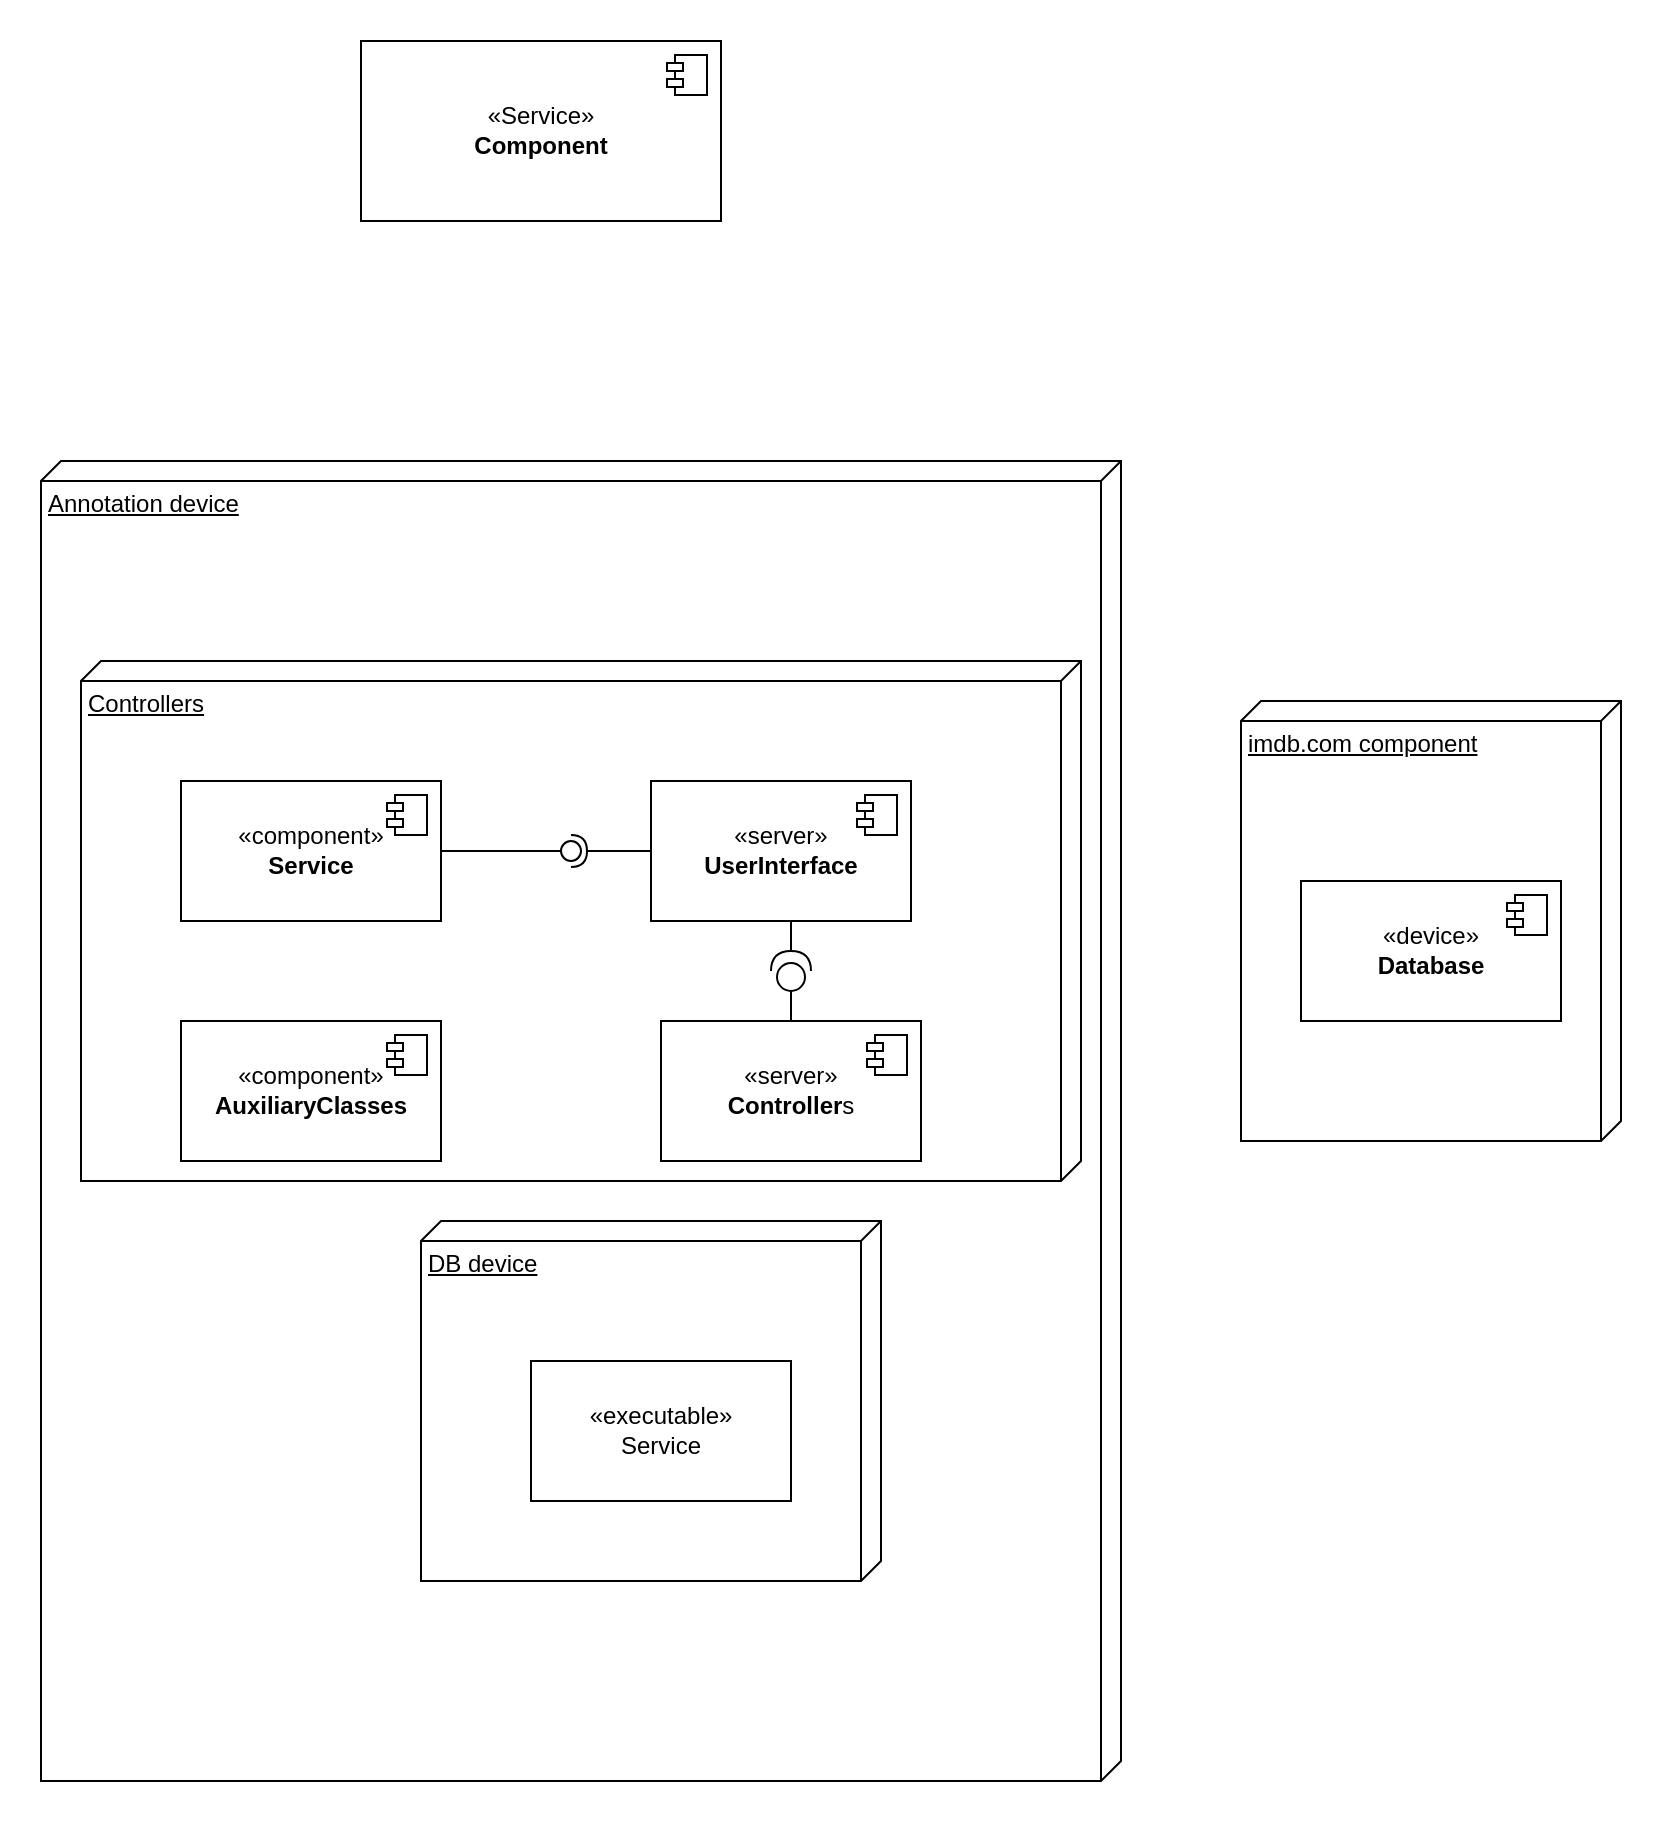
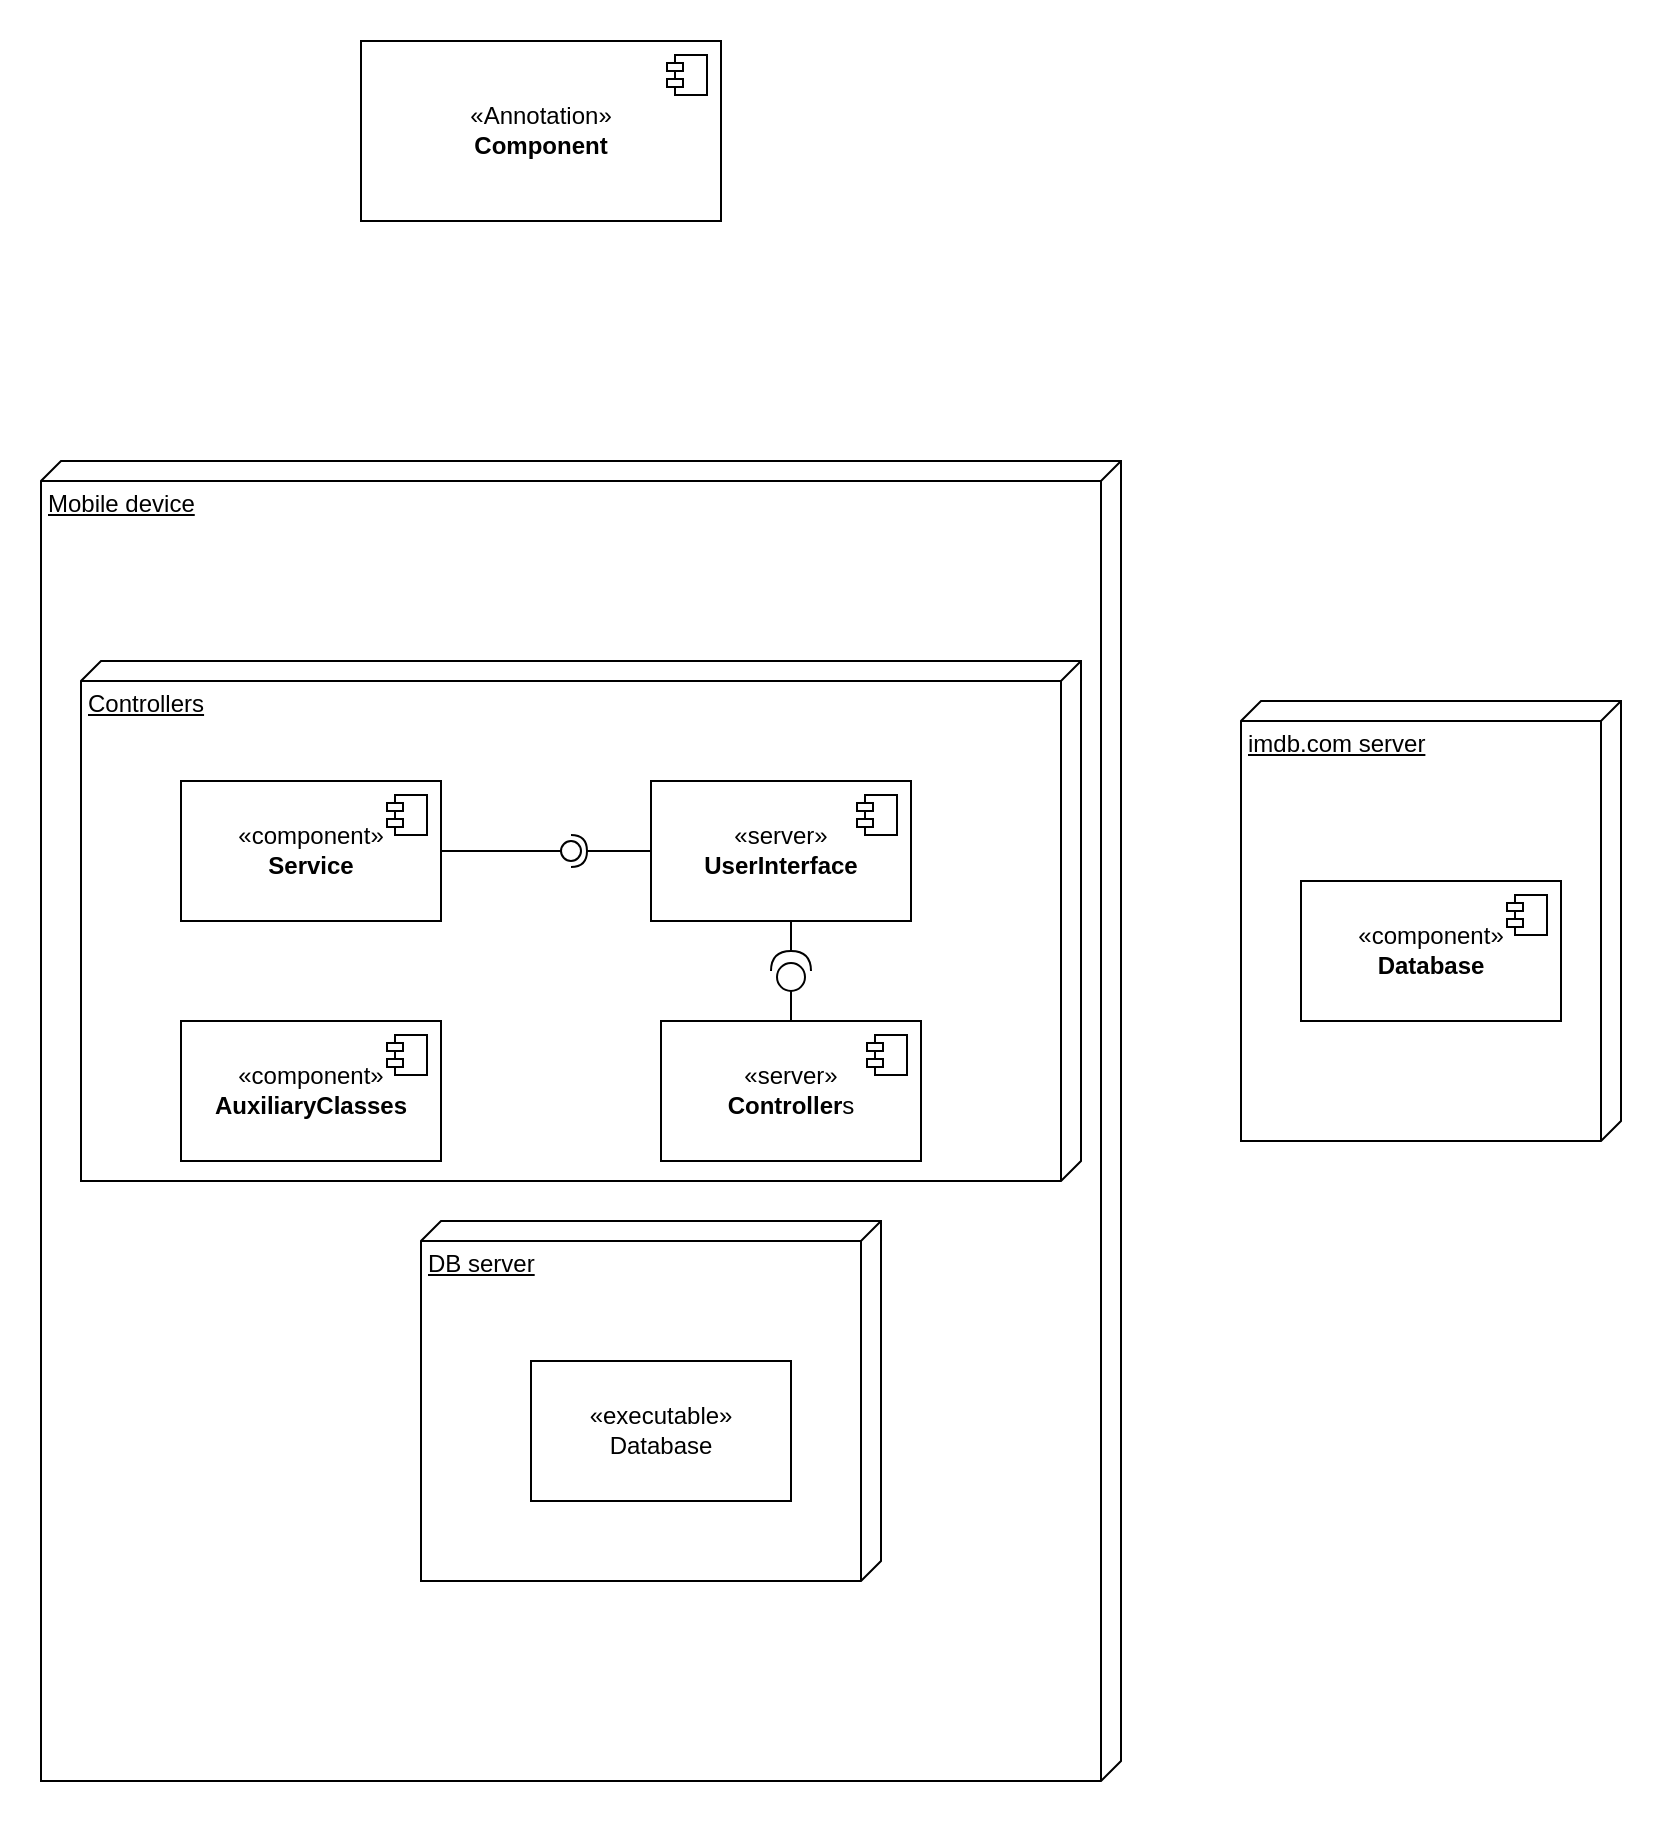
(542, 131) -> (542, 131)
(154, 505) -> (124, 505)
(1361, 745) -> (1340, 745)
(1432, 951) -> (1432, 951)
(483, 1265) -> (486, 1265)
(662, 1431) -> (662, 1431)
